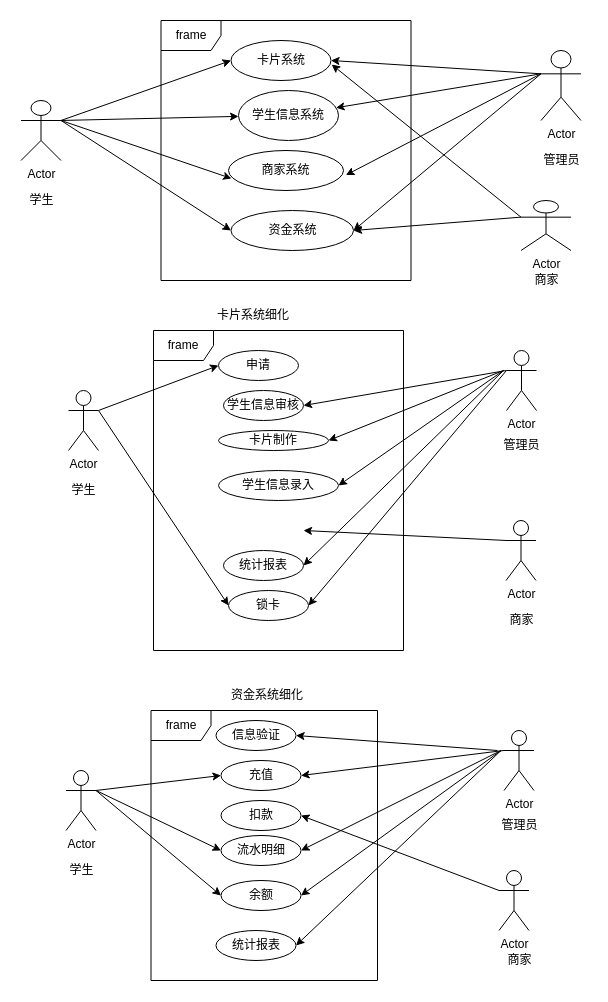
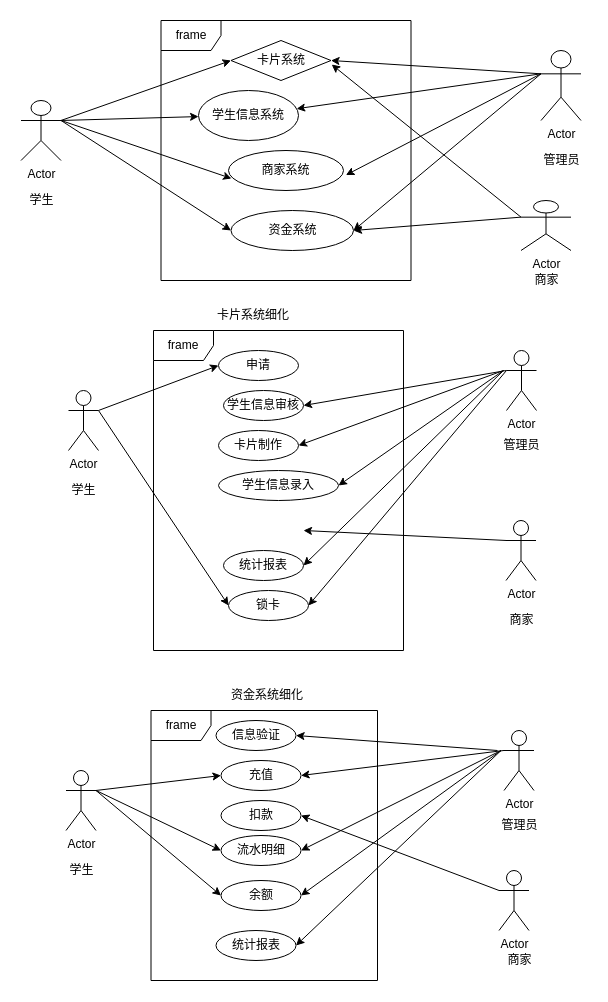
(281, 61) -> (281, 61)
(289, 116) -> (249, 116)
(274, 441) -> (259, 446)
